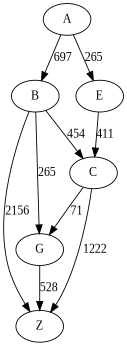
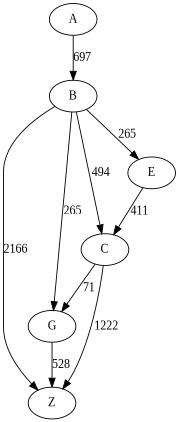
(82, 53) -> (109, 131)
(76, 134) -> (101, 173)
(18, 211) -> (16, 250)
